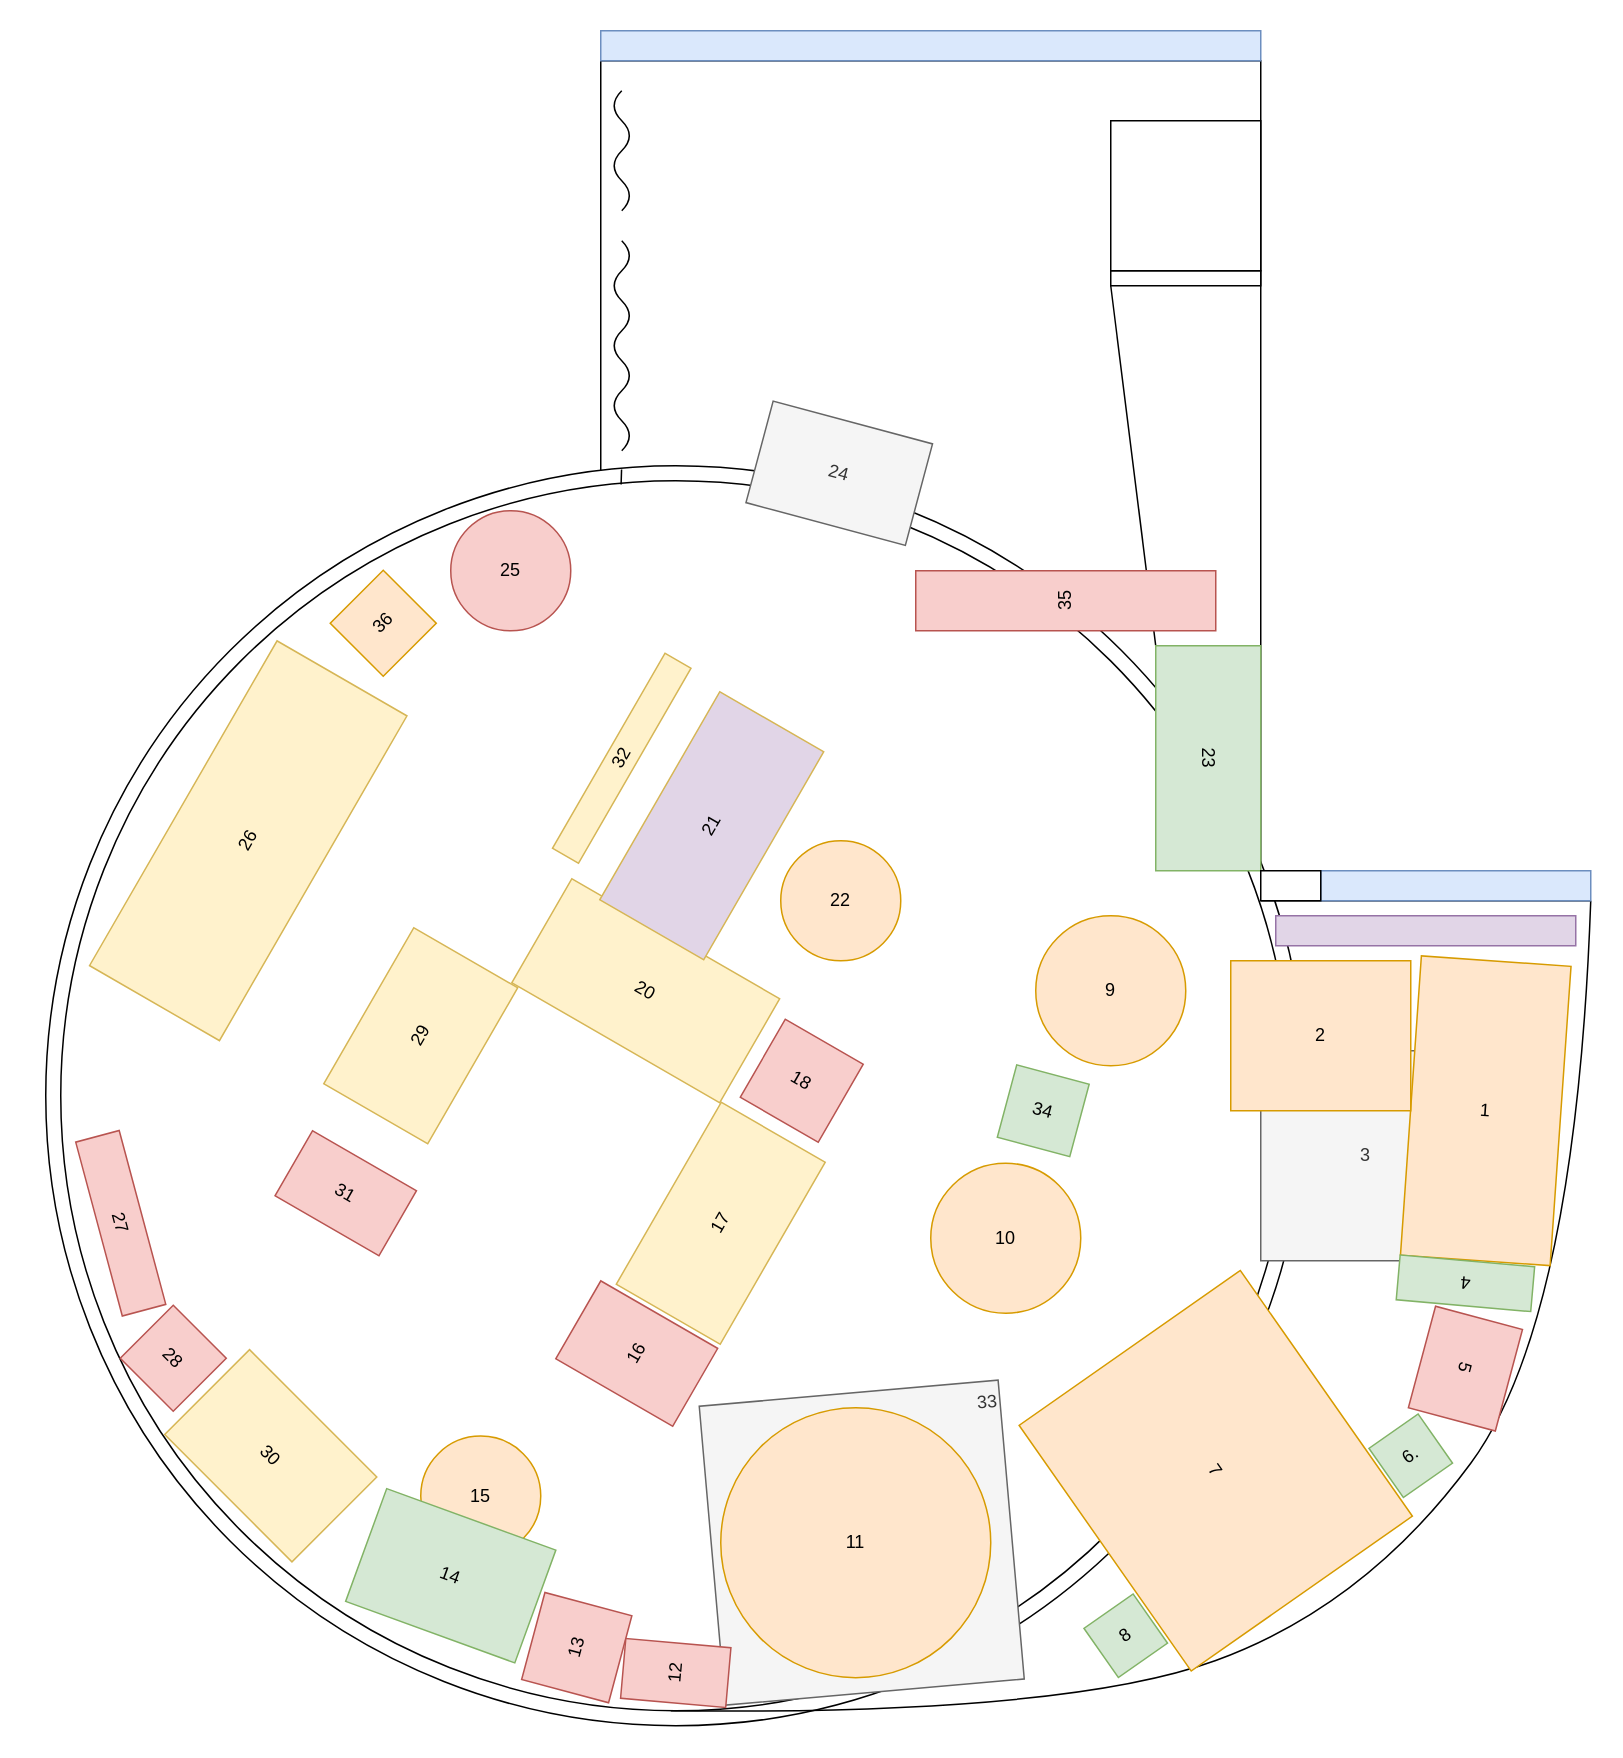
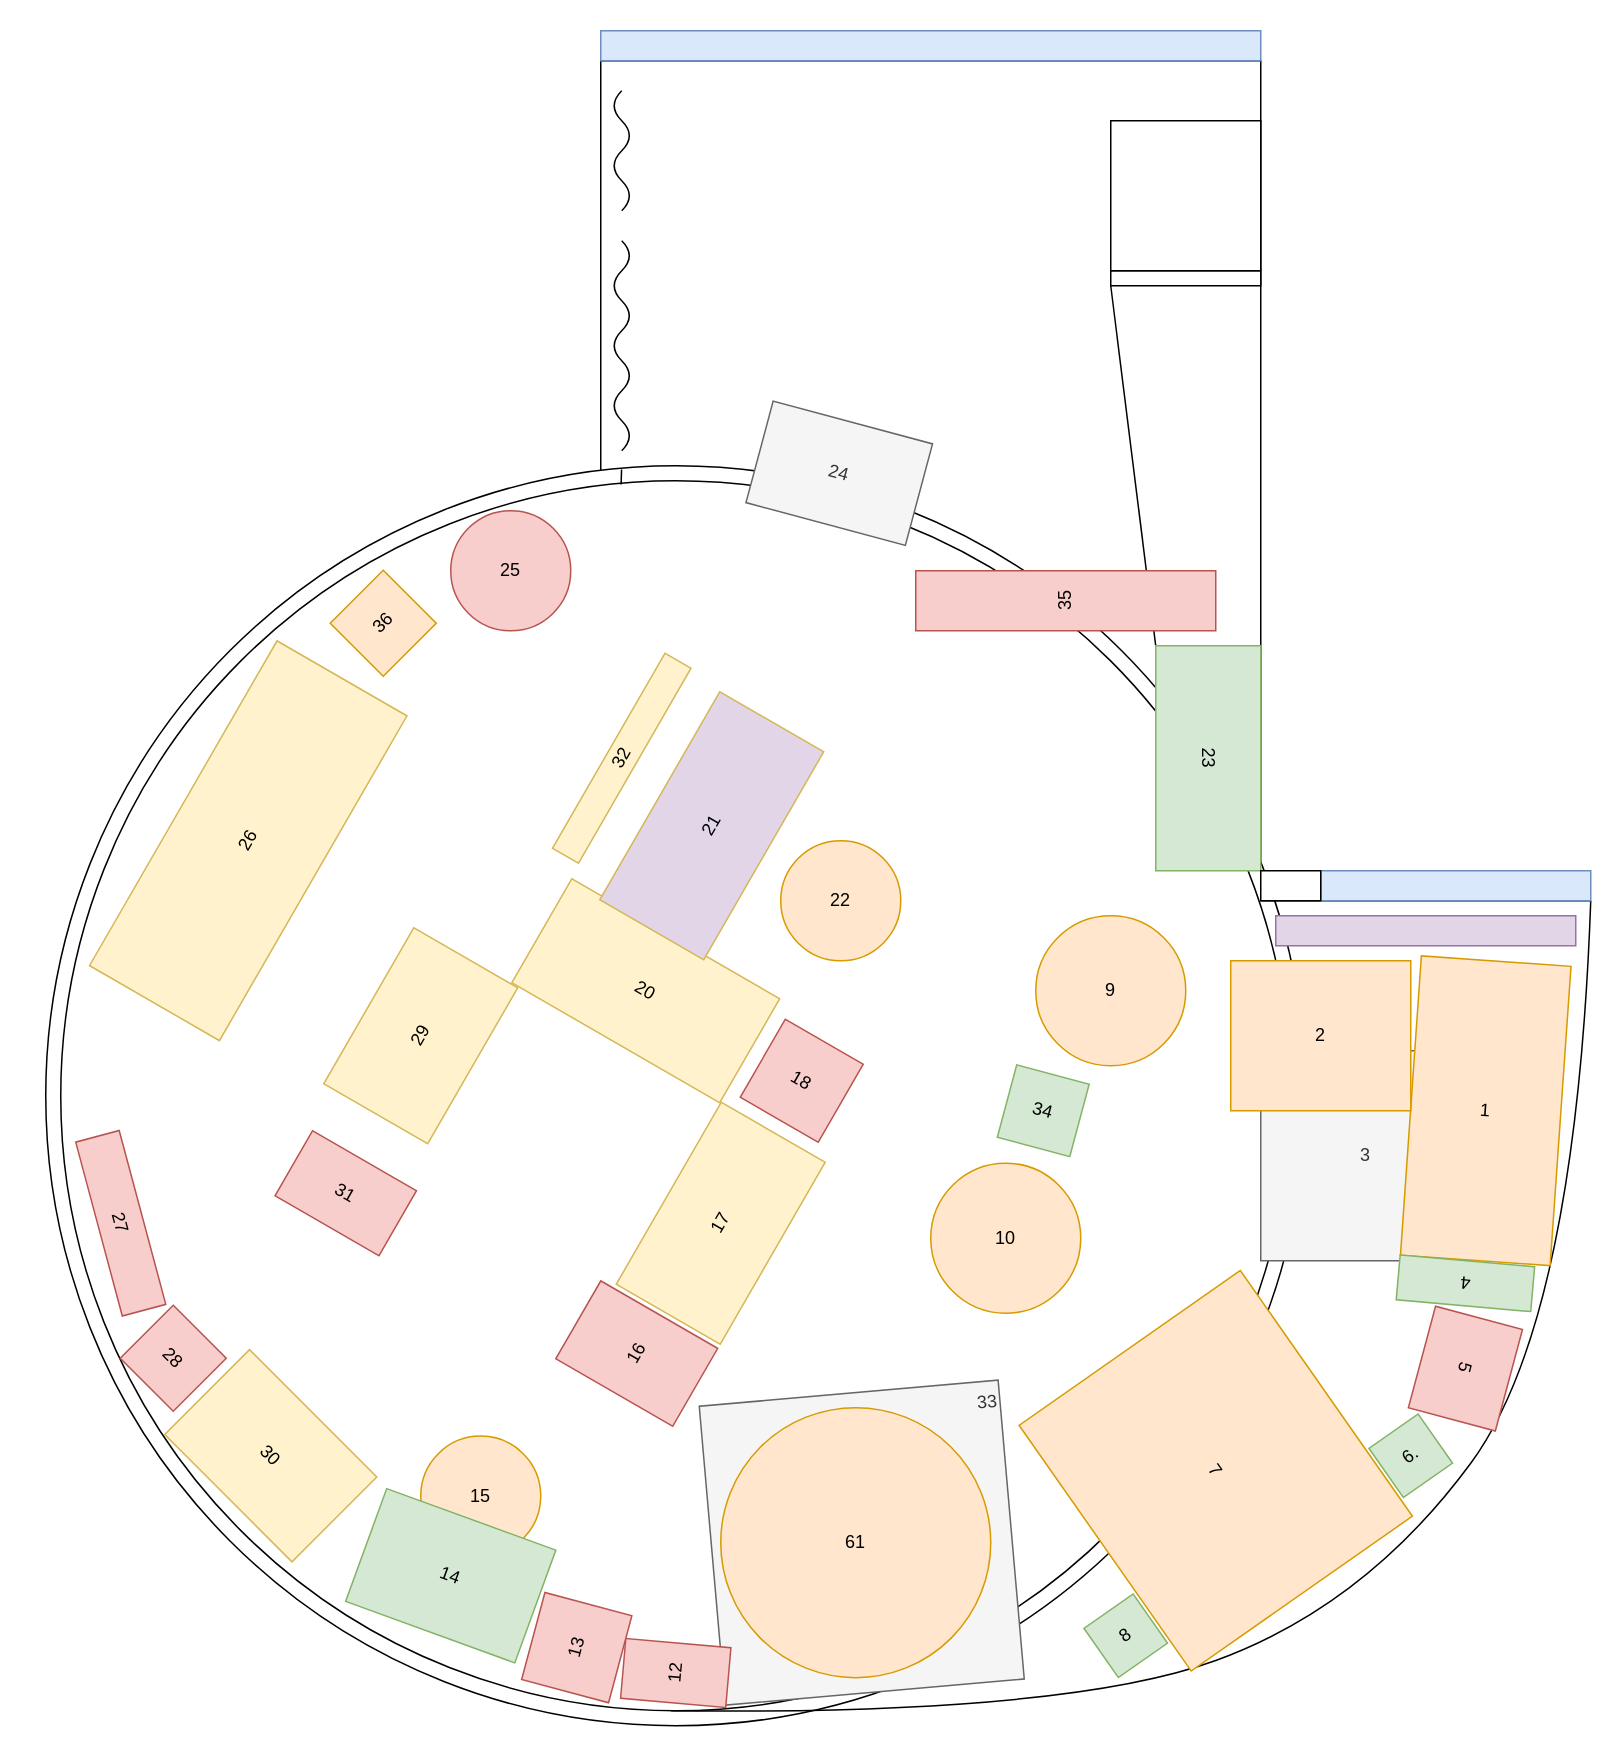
(856, 1543) -> (856, 1543)
